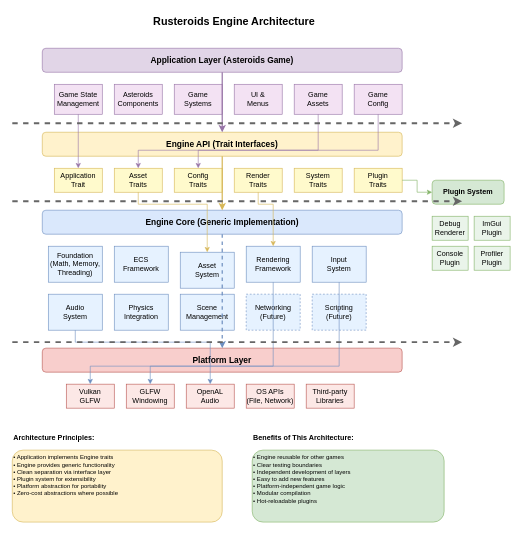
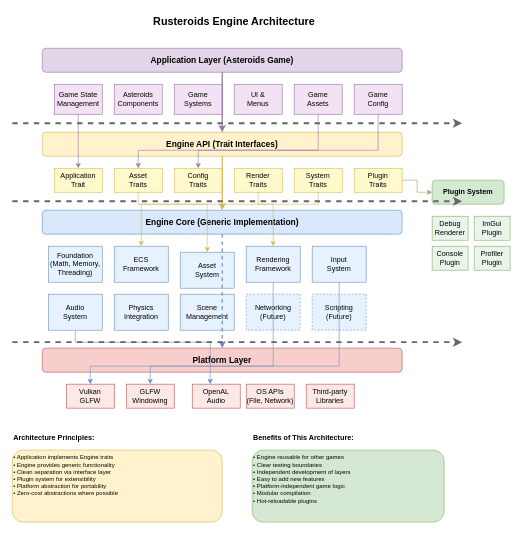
none -> (141, 240)
(210, 396) -> (216, 396)
